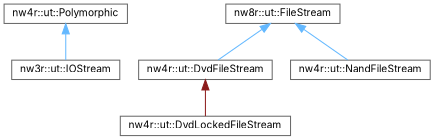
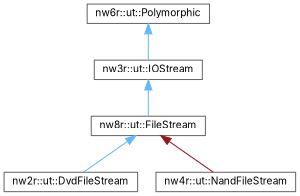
(66, 14) -> (148, 14)
(326, 45) -> (191, 157)
(205, 70) -> (71, 182)
none -> (148, 103)
(205, 126) -> none
